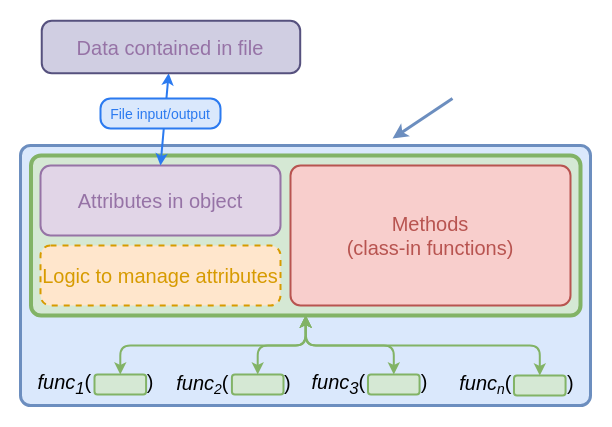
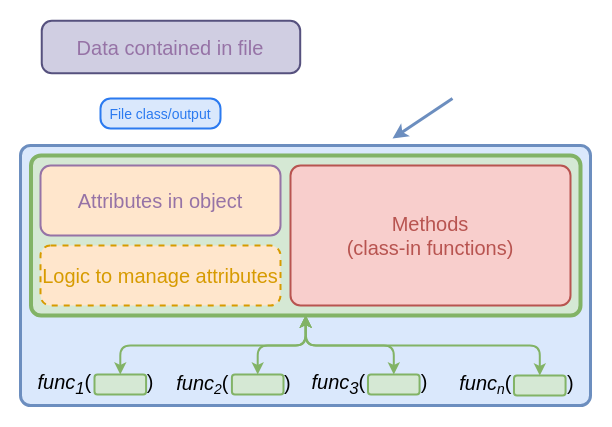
(161, 114) -> (161, 114)
(163, 132) -> none
(161, 201) -> (161, 201)
